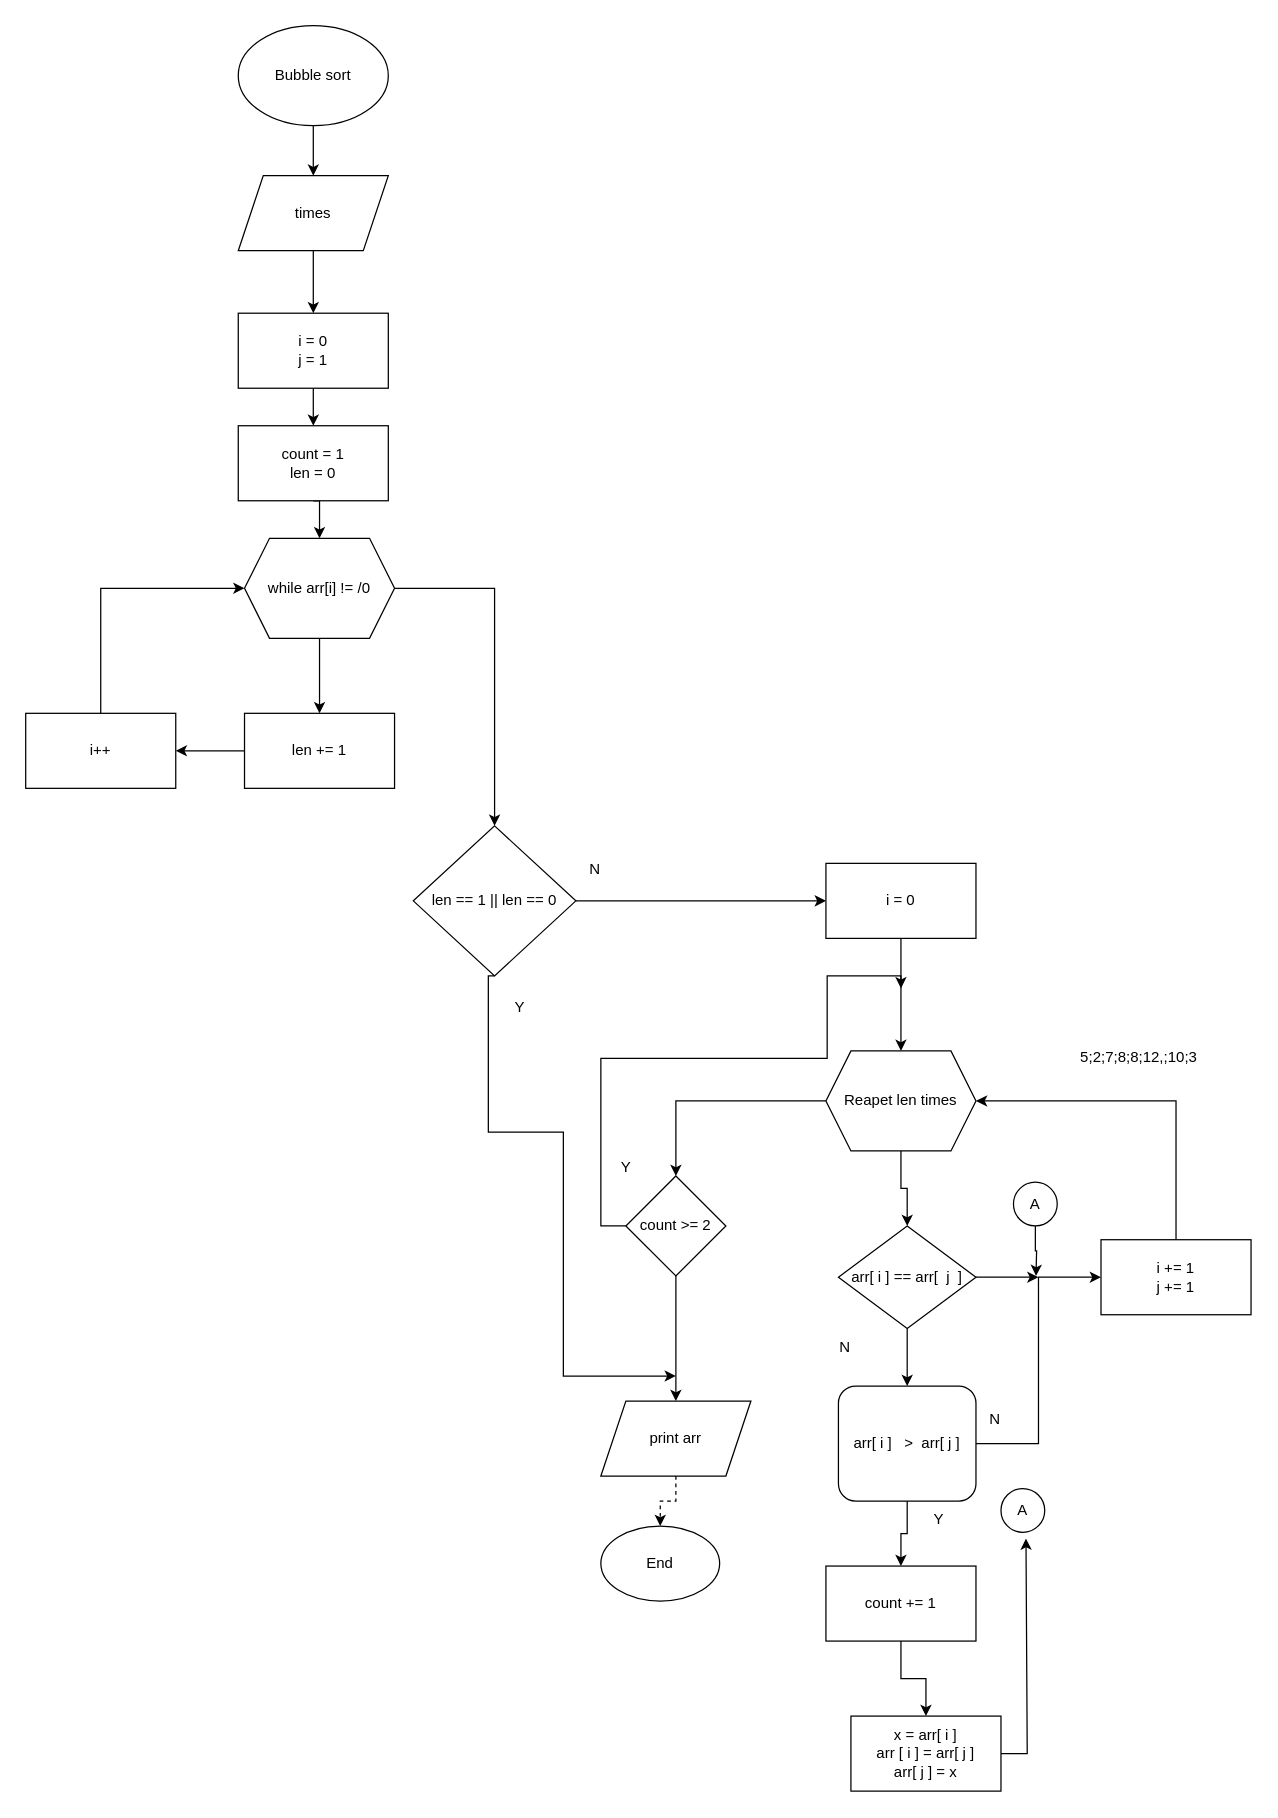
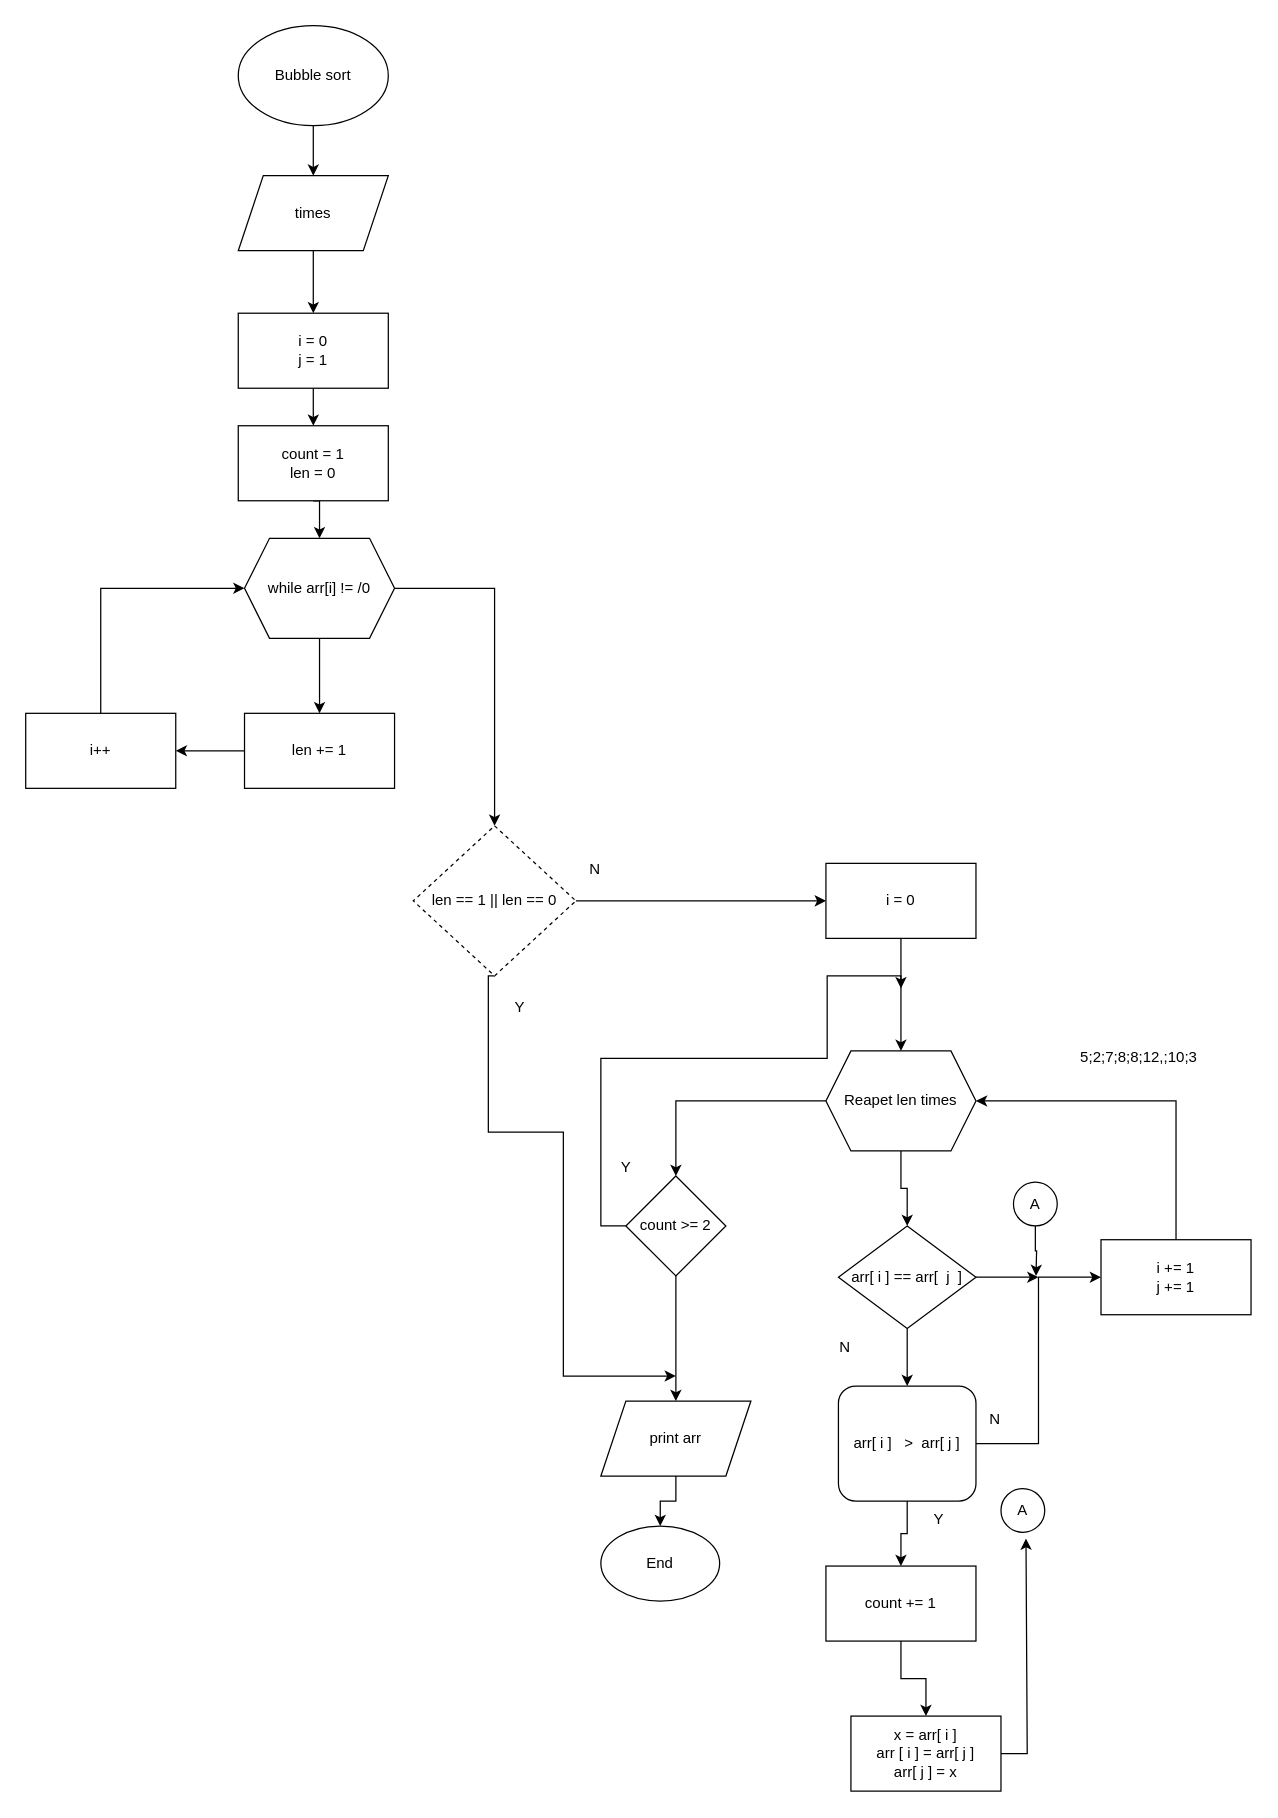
(494, 901) -> (494, 901)
(674, 1501) -> (674, 1501)
